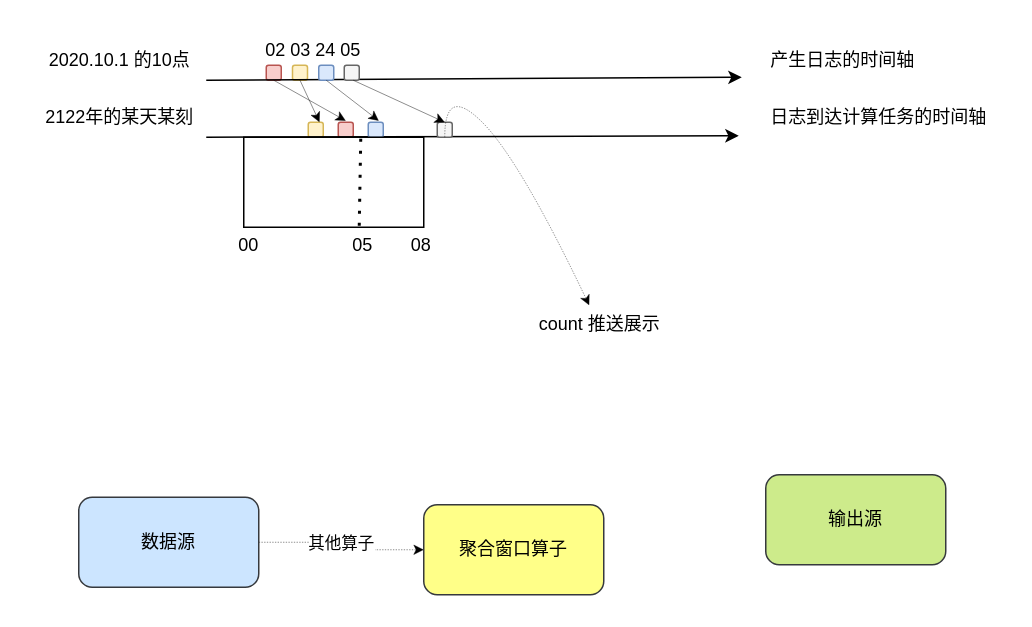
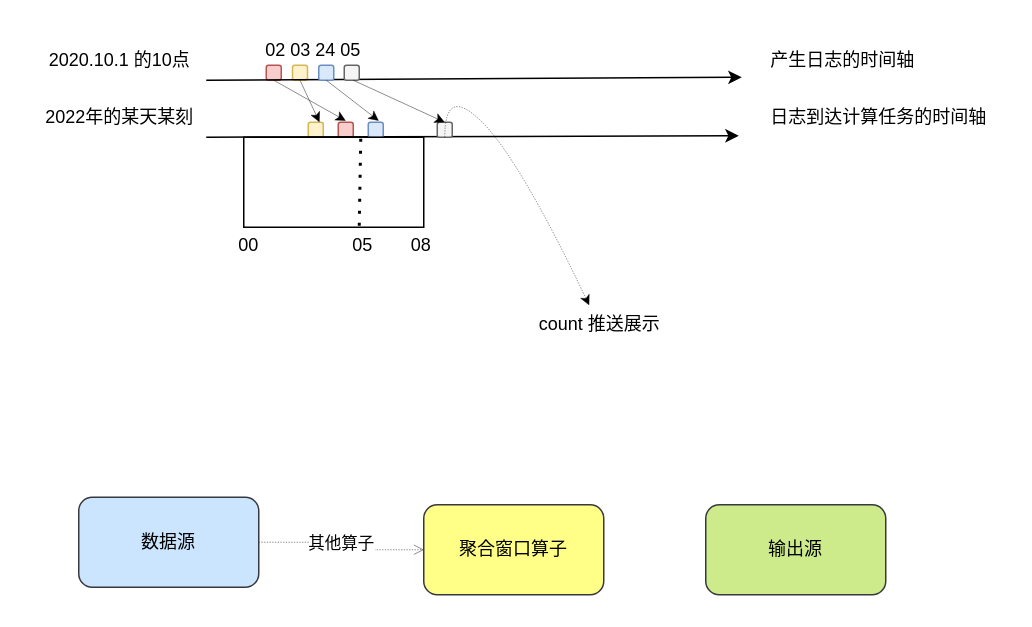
(120, 118) -> (120, 118)
(856, 520) -> (796, 550)
(414, 550) -> (418, 550)
